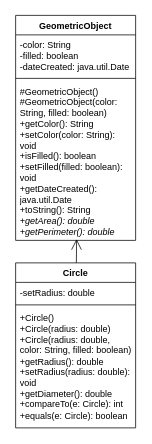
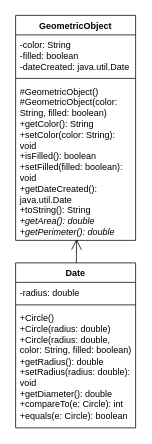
(75, 274) -> (75, 274)
(61, 293) -> (53, 293)
